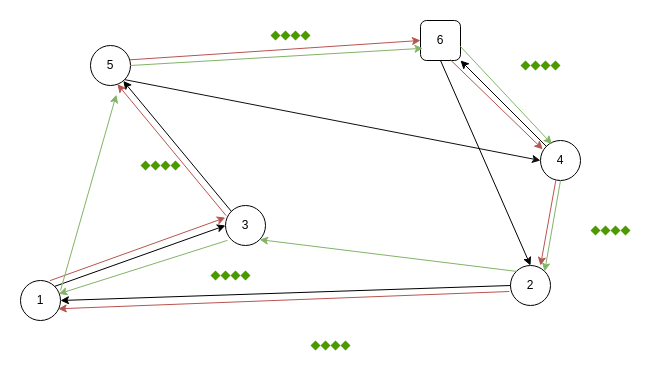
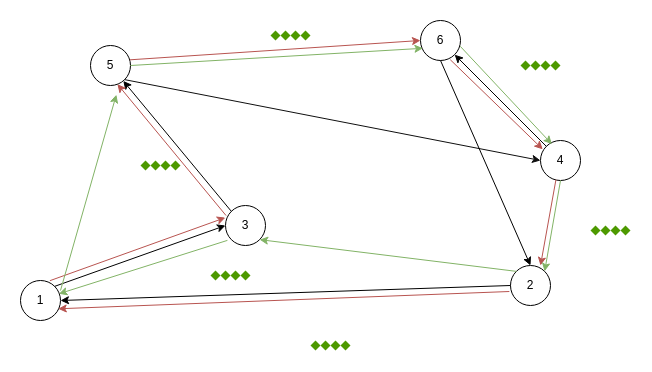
(441, 41) -> (441, 41)
